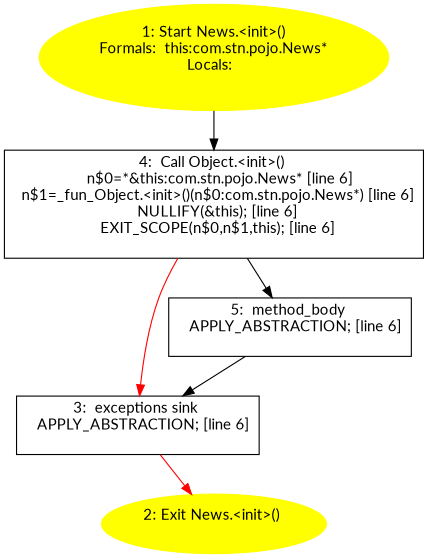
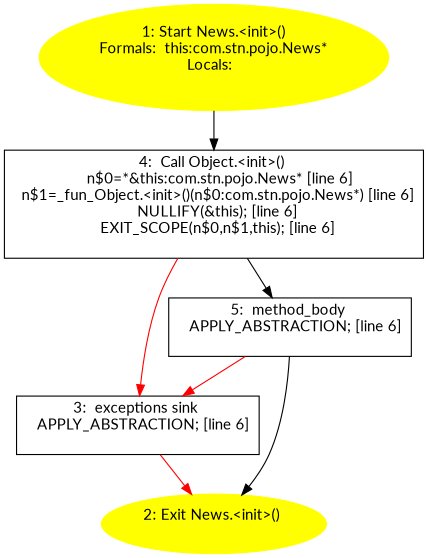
(219, 373) -> (219, 373)
none -> (279, 425)
